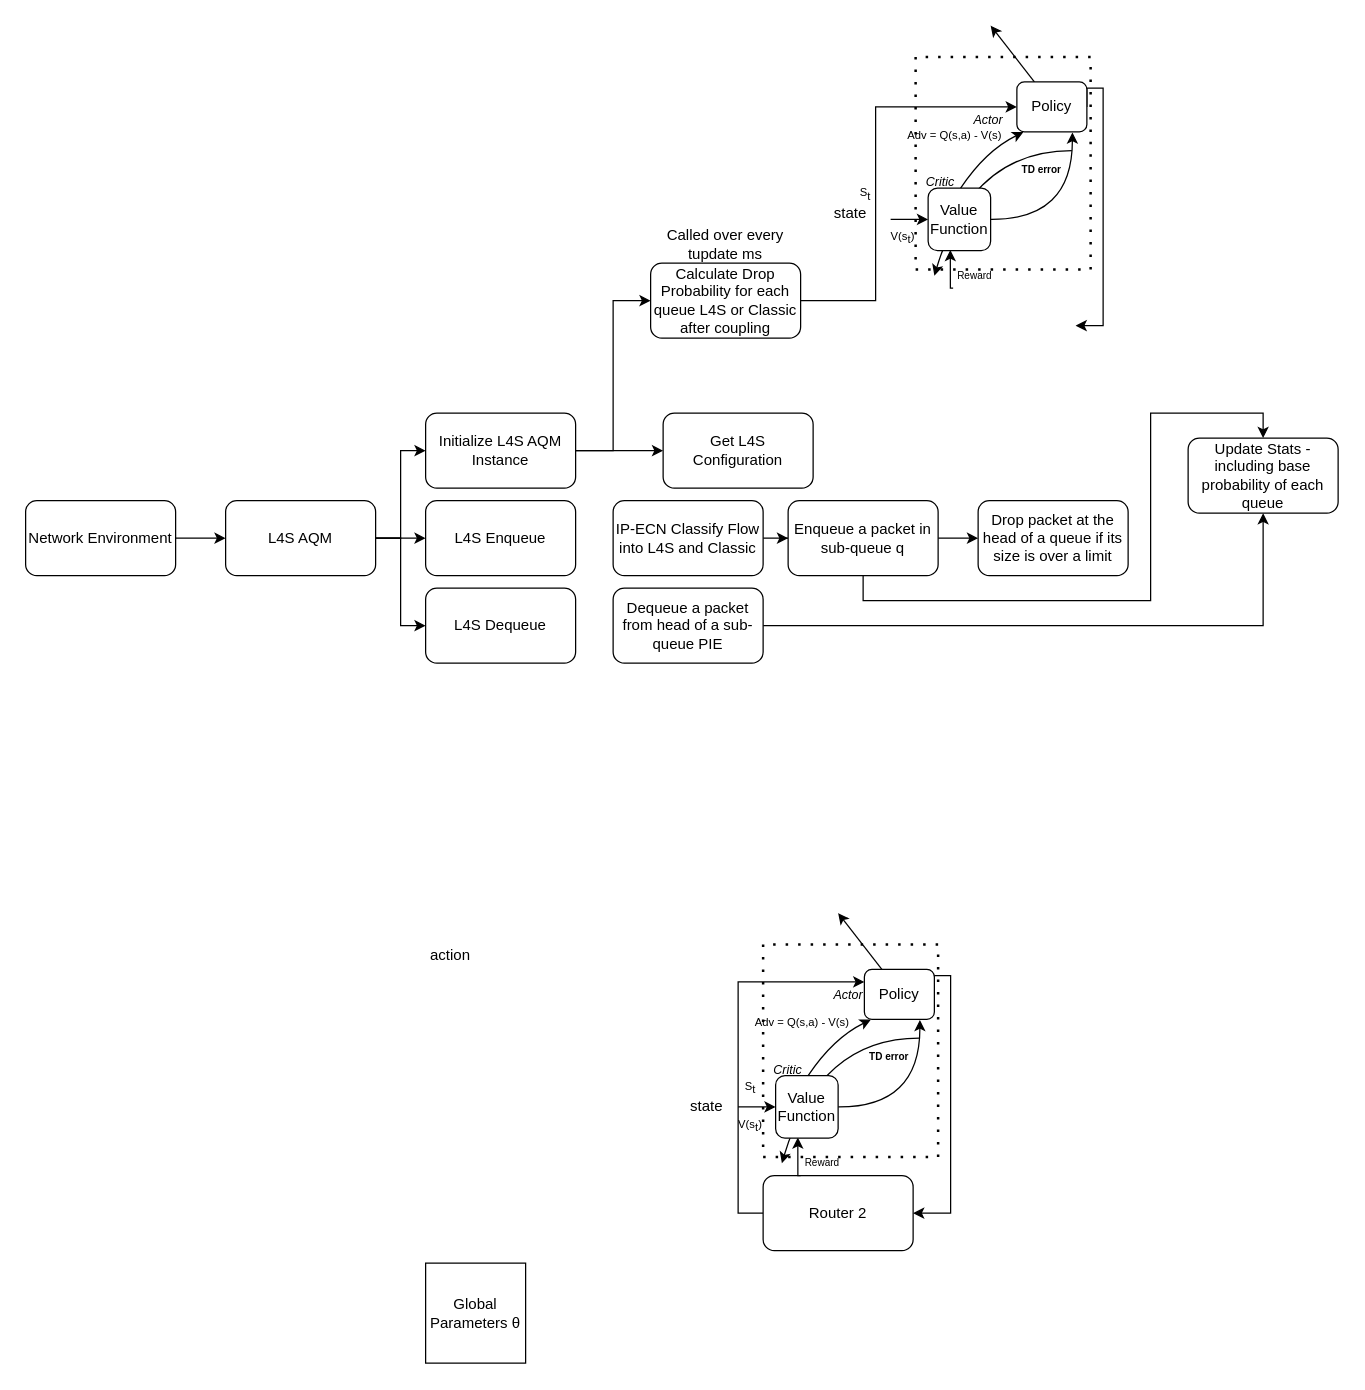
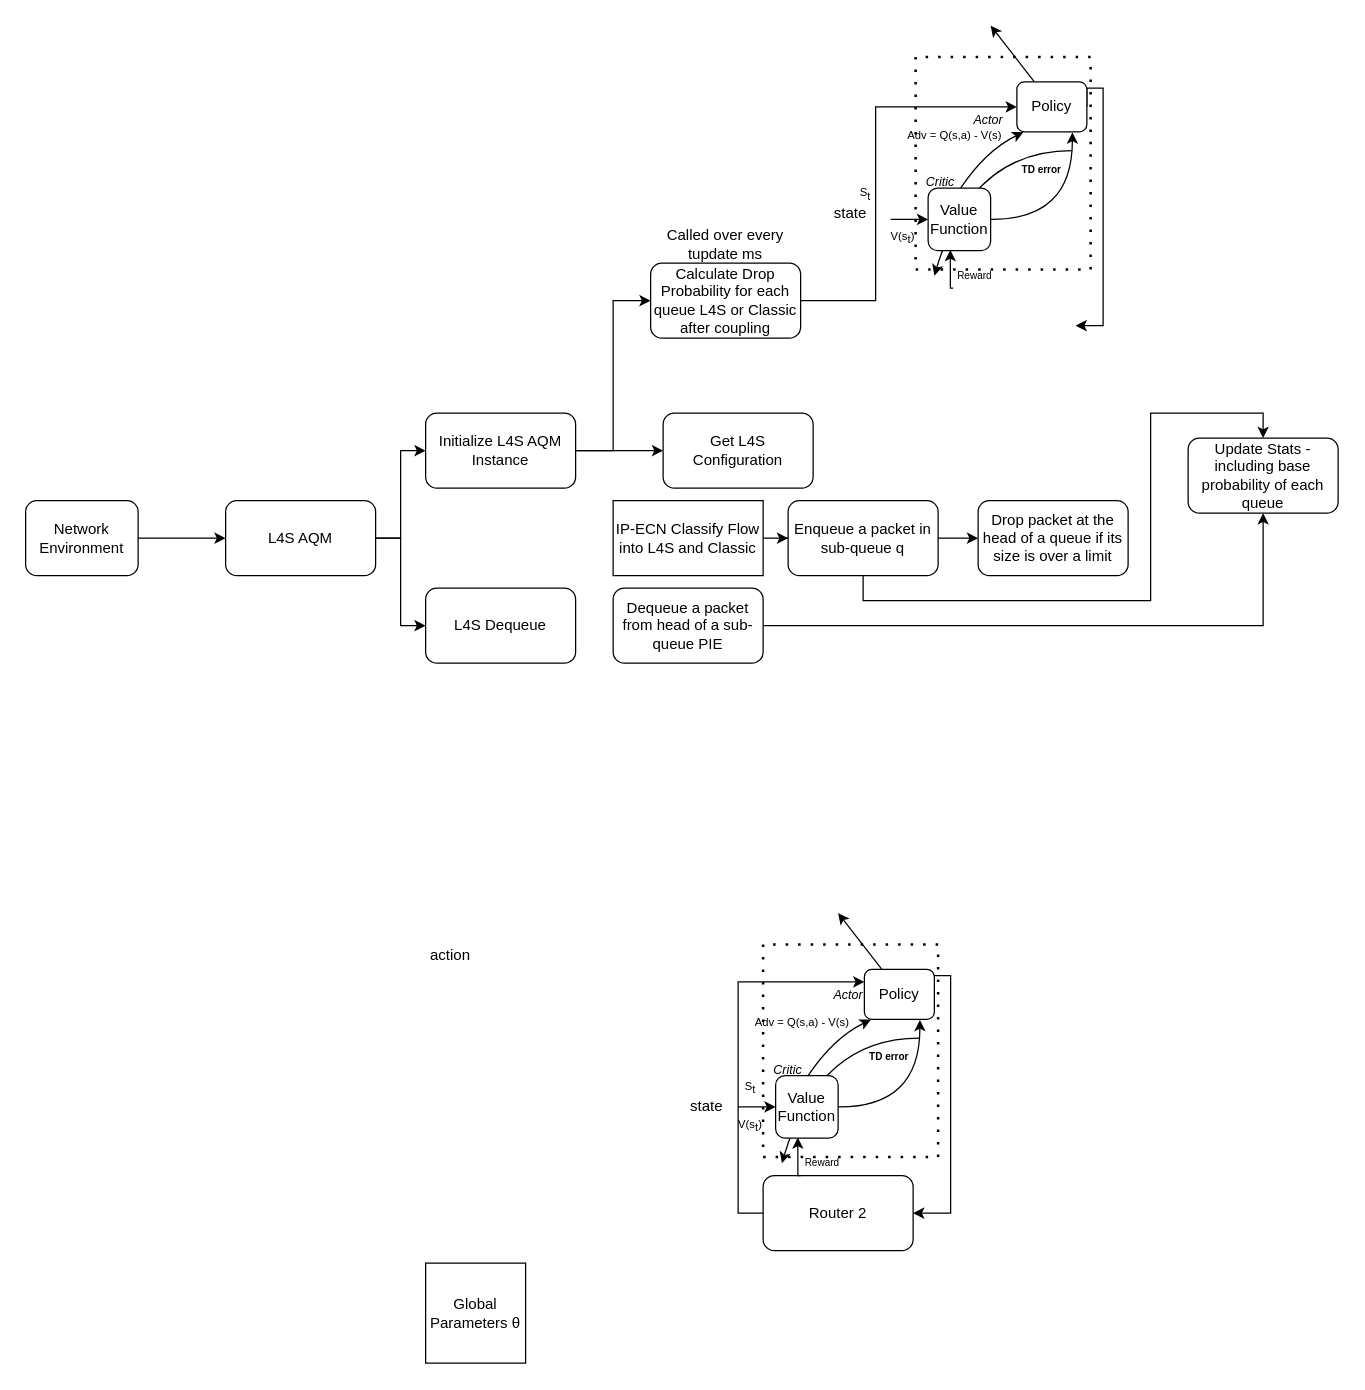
(101, 538) -> (82, 538)
(410, 538) -> none
(501, 538) -> none
(688, 538) -> (688, 538)
